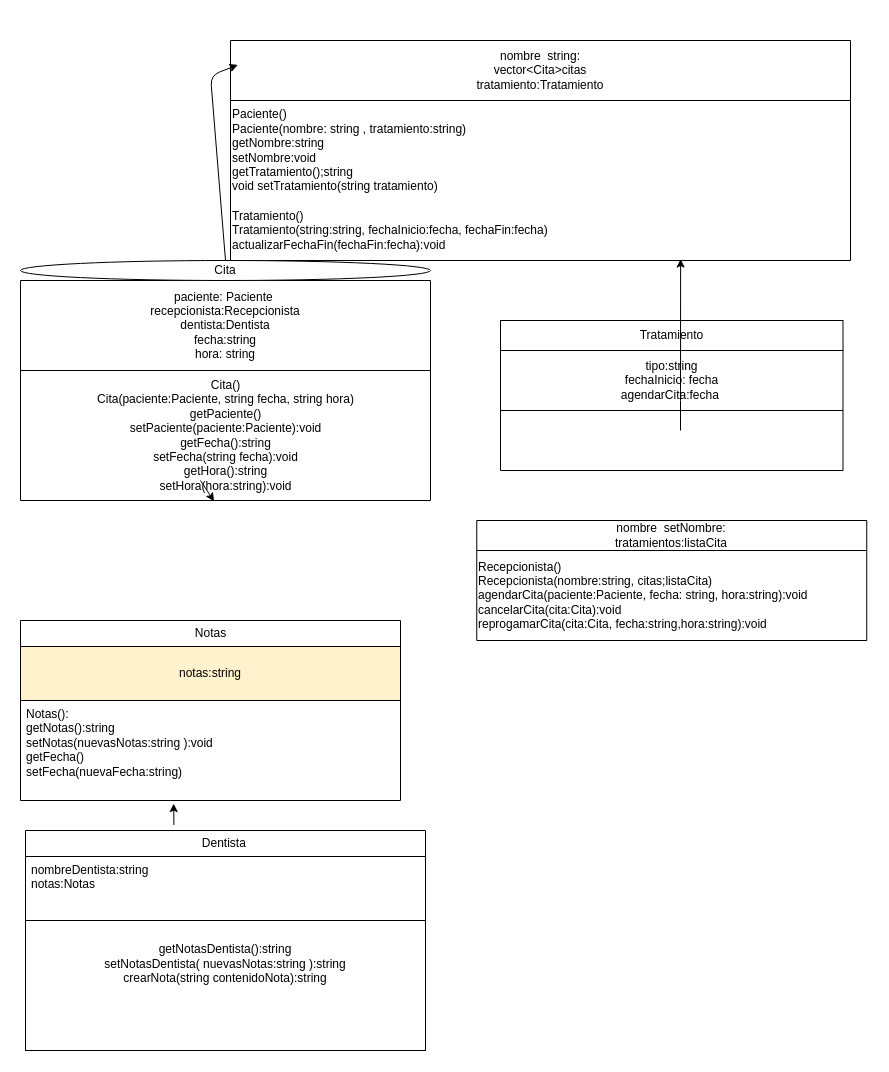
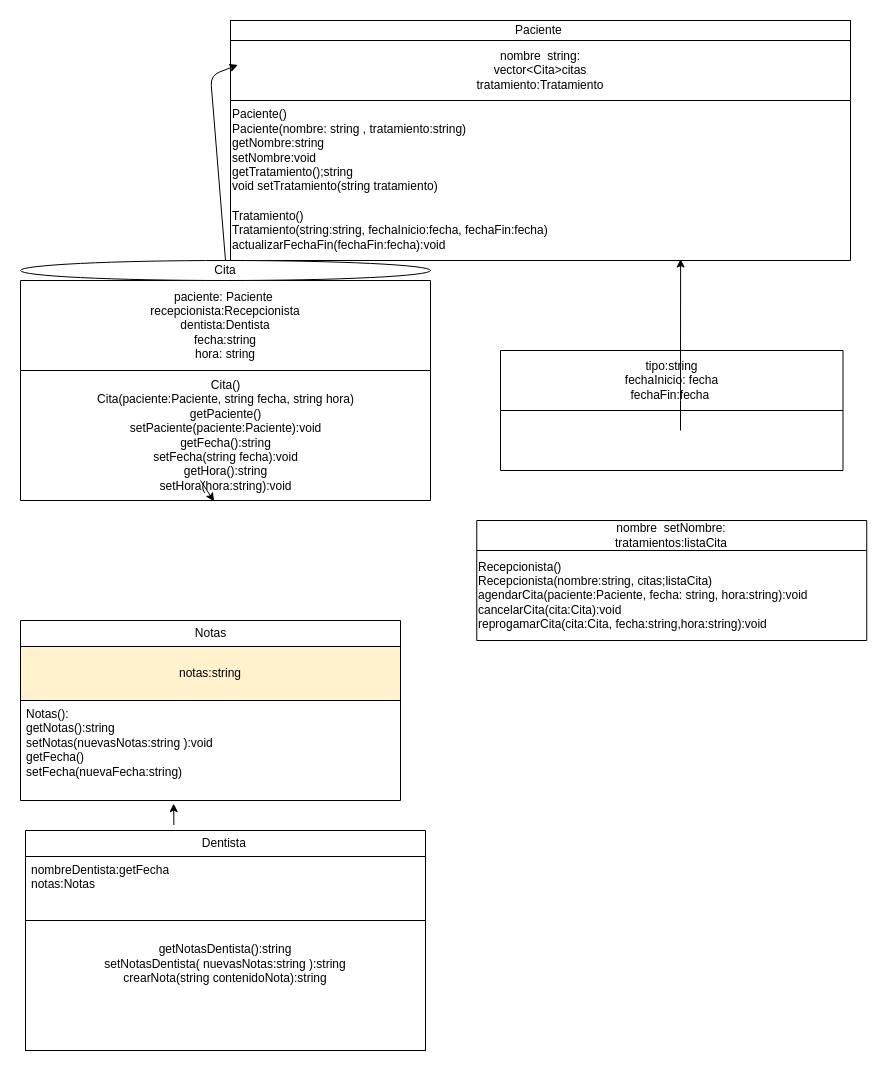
none -> (541, 31)
(672, 336) -> none
(672, 381) -> (672, 381)
(97, 878) -> (106, 878)
